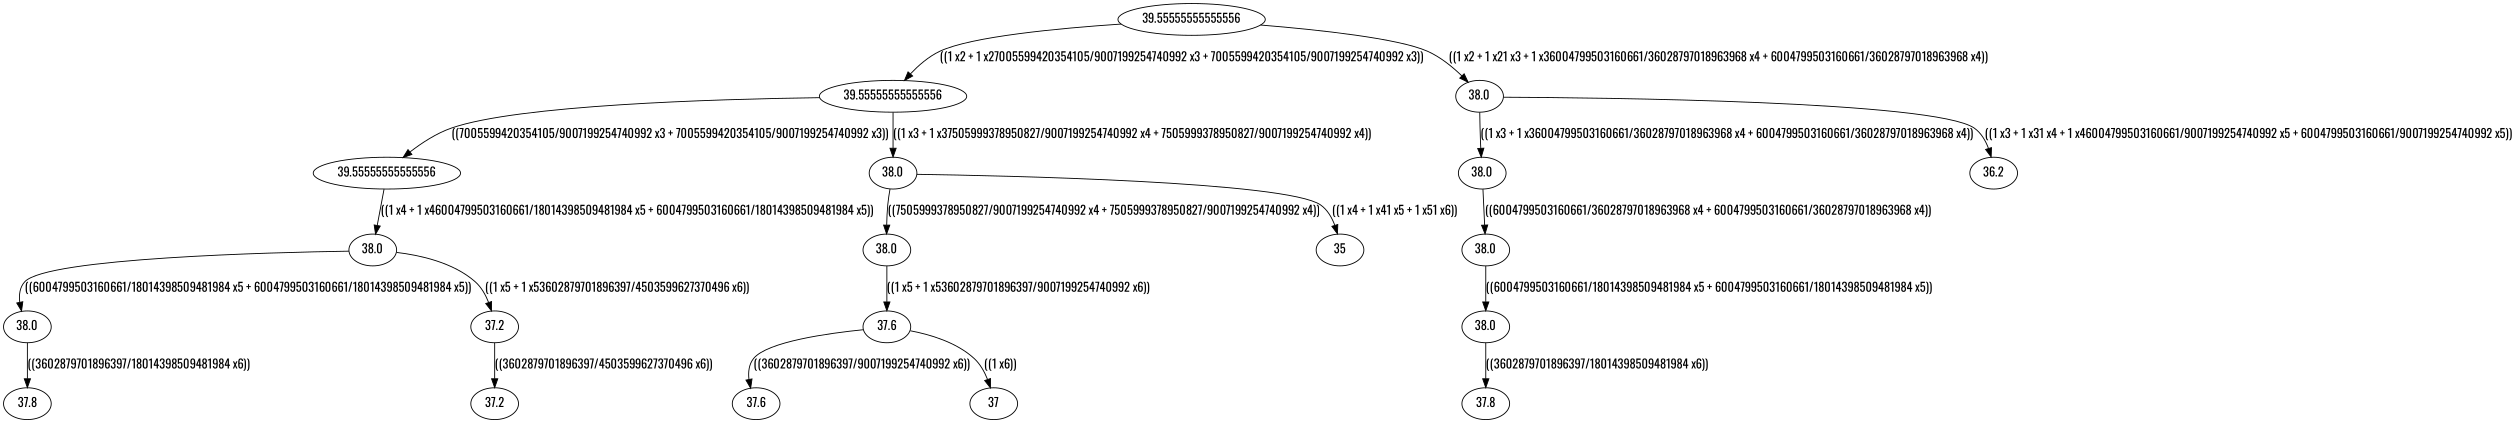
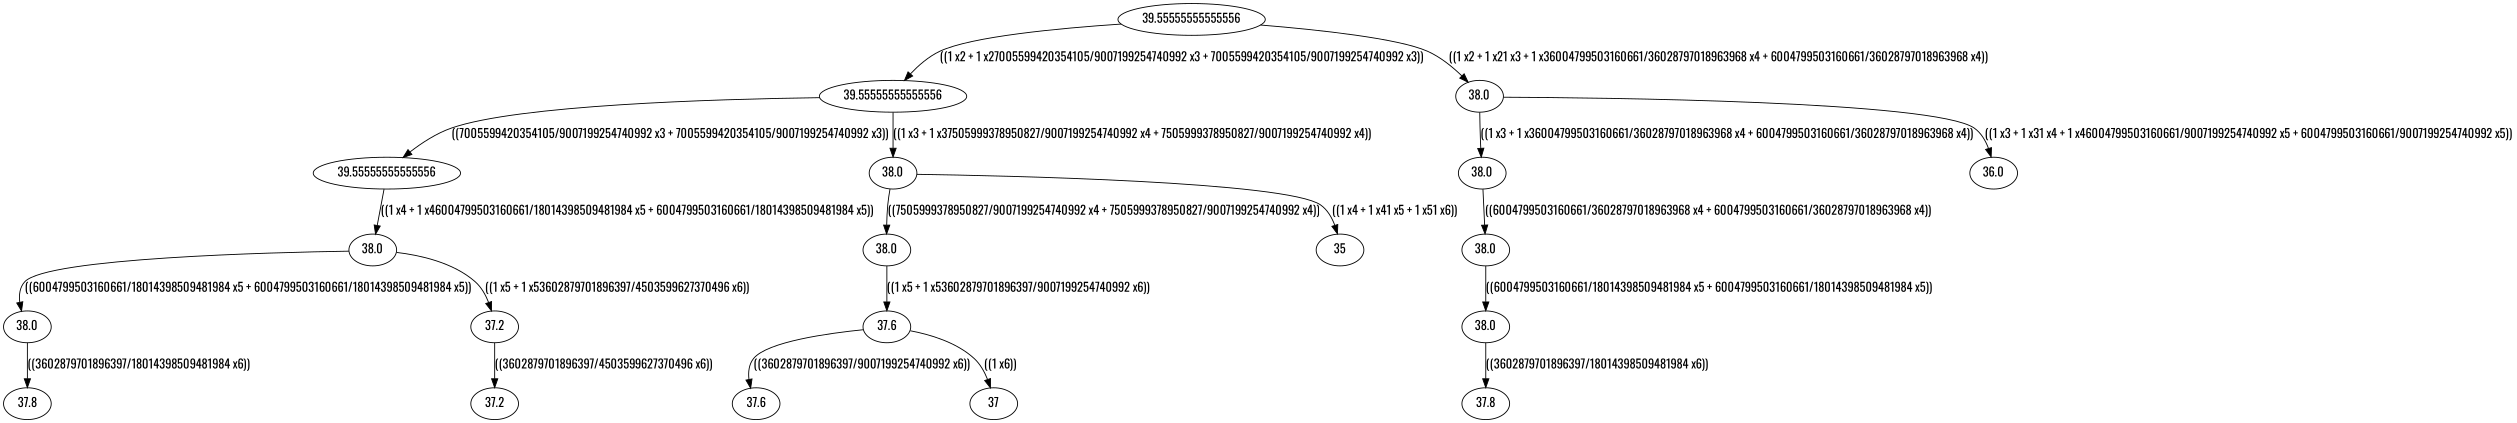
(1994, 173) -> (1994, 173)
